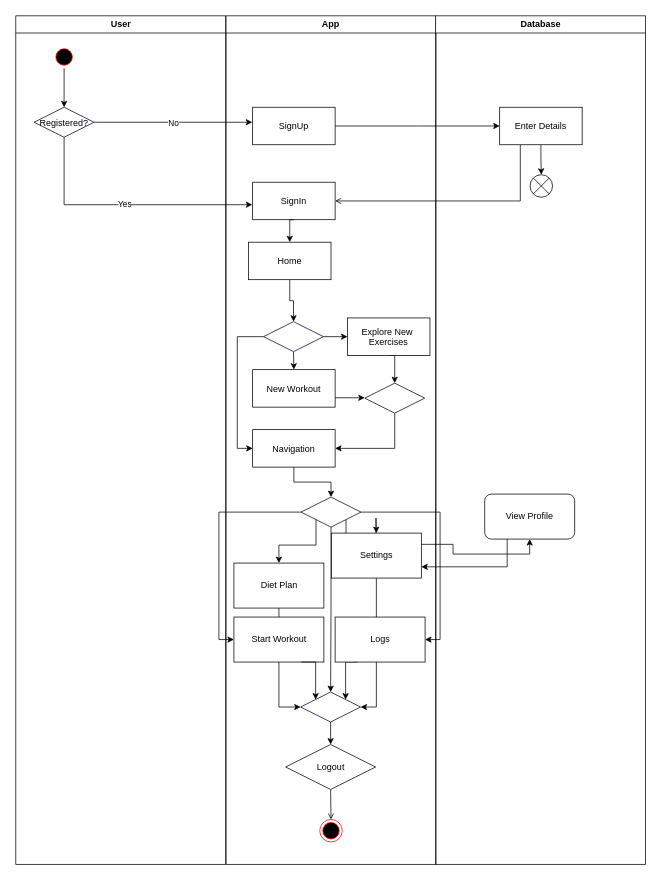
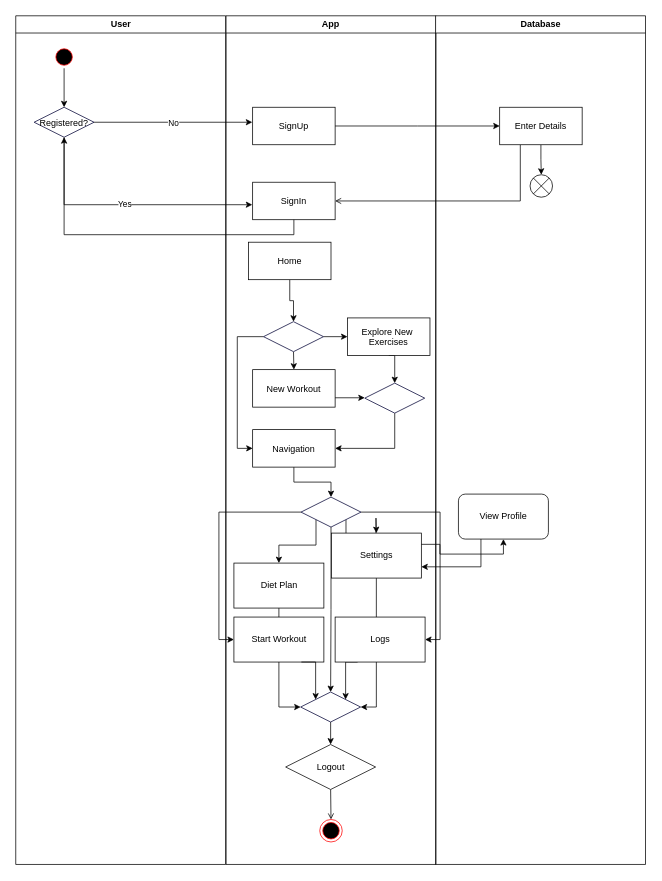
(290, 228) -> (186, 234)
(530, 516) -> (504, 516)
